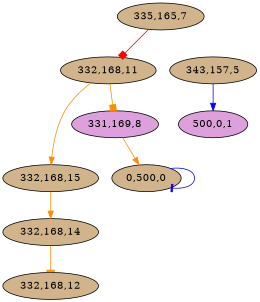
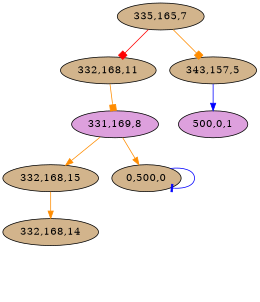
none -> (184, 41)
(63, 115) -> (86, 149)
(51, 286) -> none
